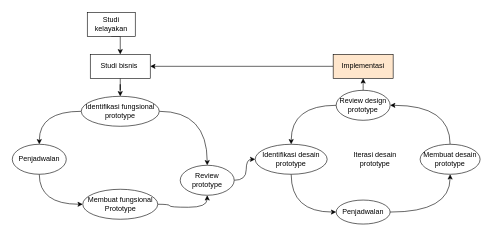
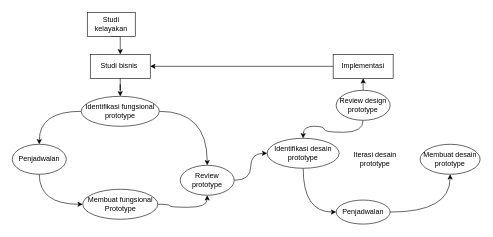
(363, 66) -> (363, 66)
(431, 112) -> none
(291, 159) -> (303, 153)
